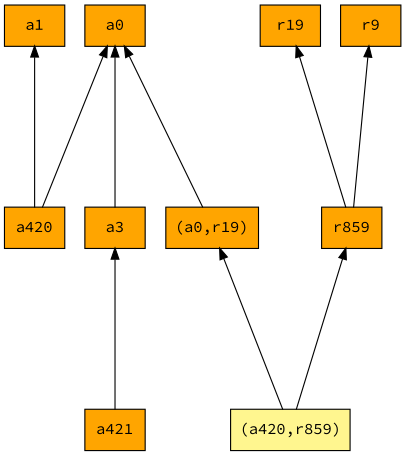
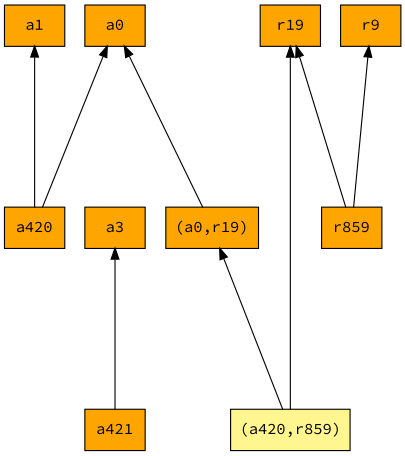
(115, 132) -> none
(319, 334) -> (290, 233)
